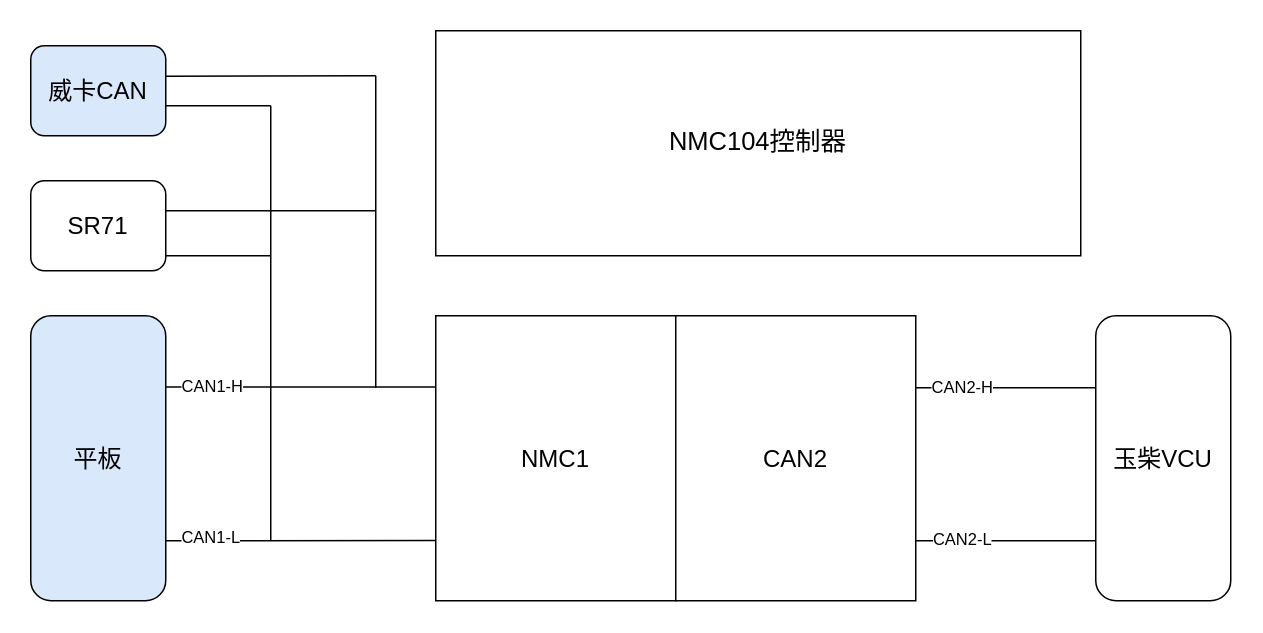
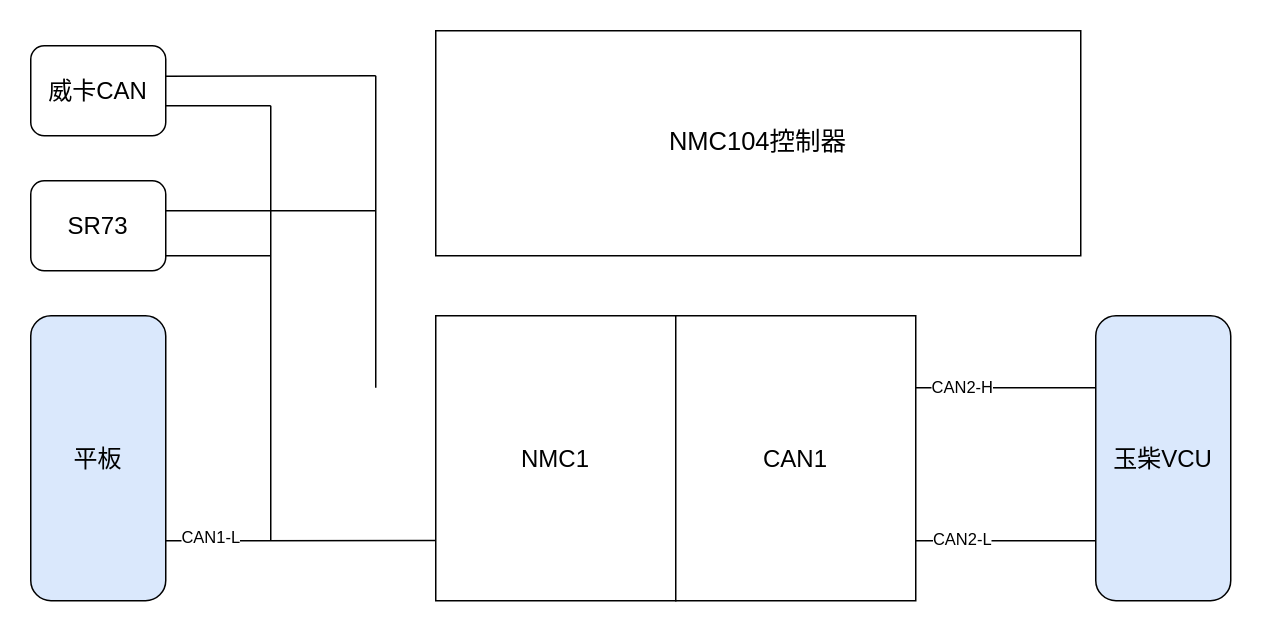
(98, 91) -> (98, 91)
(98, 226) -> (98, 226)
(301, 387) -> none
(796, 458) -> (796, 458)
(1163, 458) -> (1163, 458)
